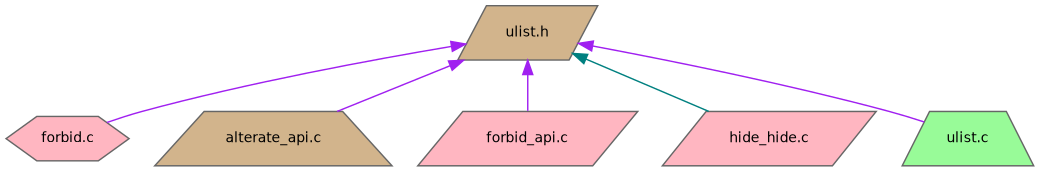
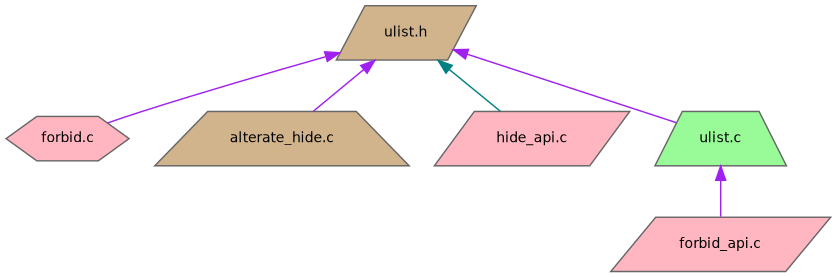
(528, 93) -> (721, 199)
(273, 139) -> (282, 139)
(769, 139) -> (532, 139)
